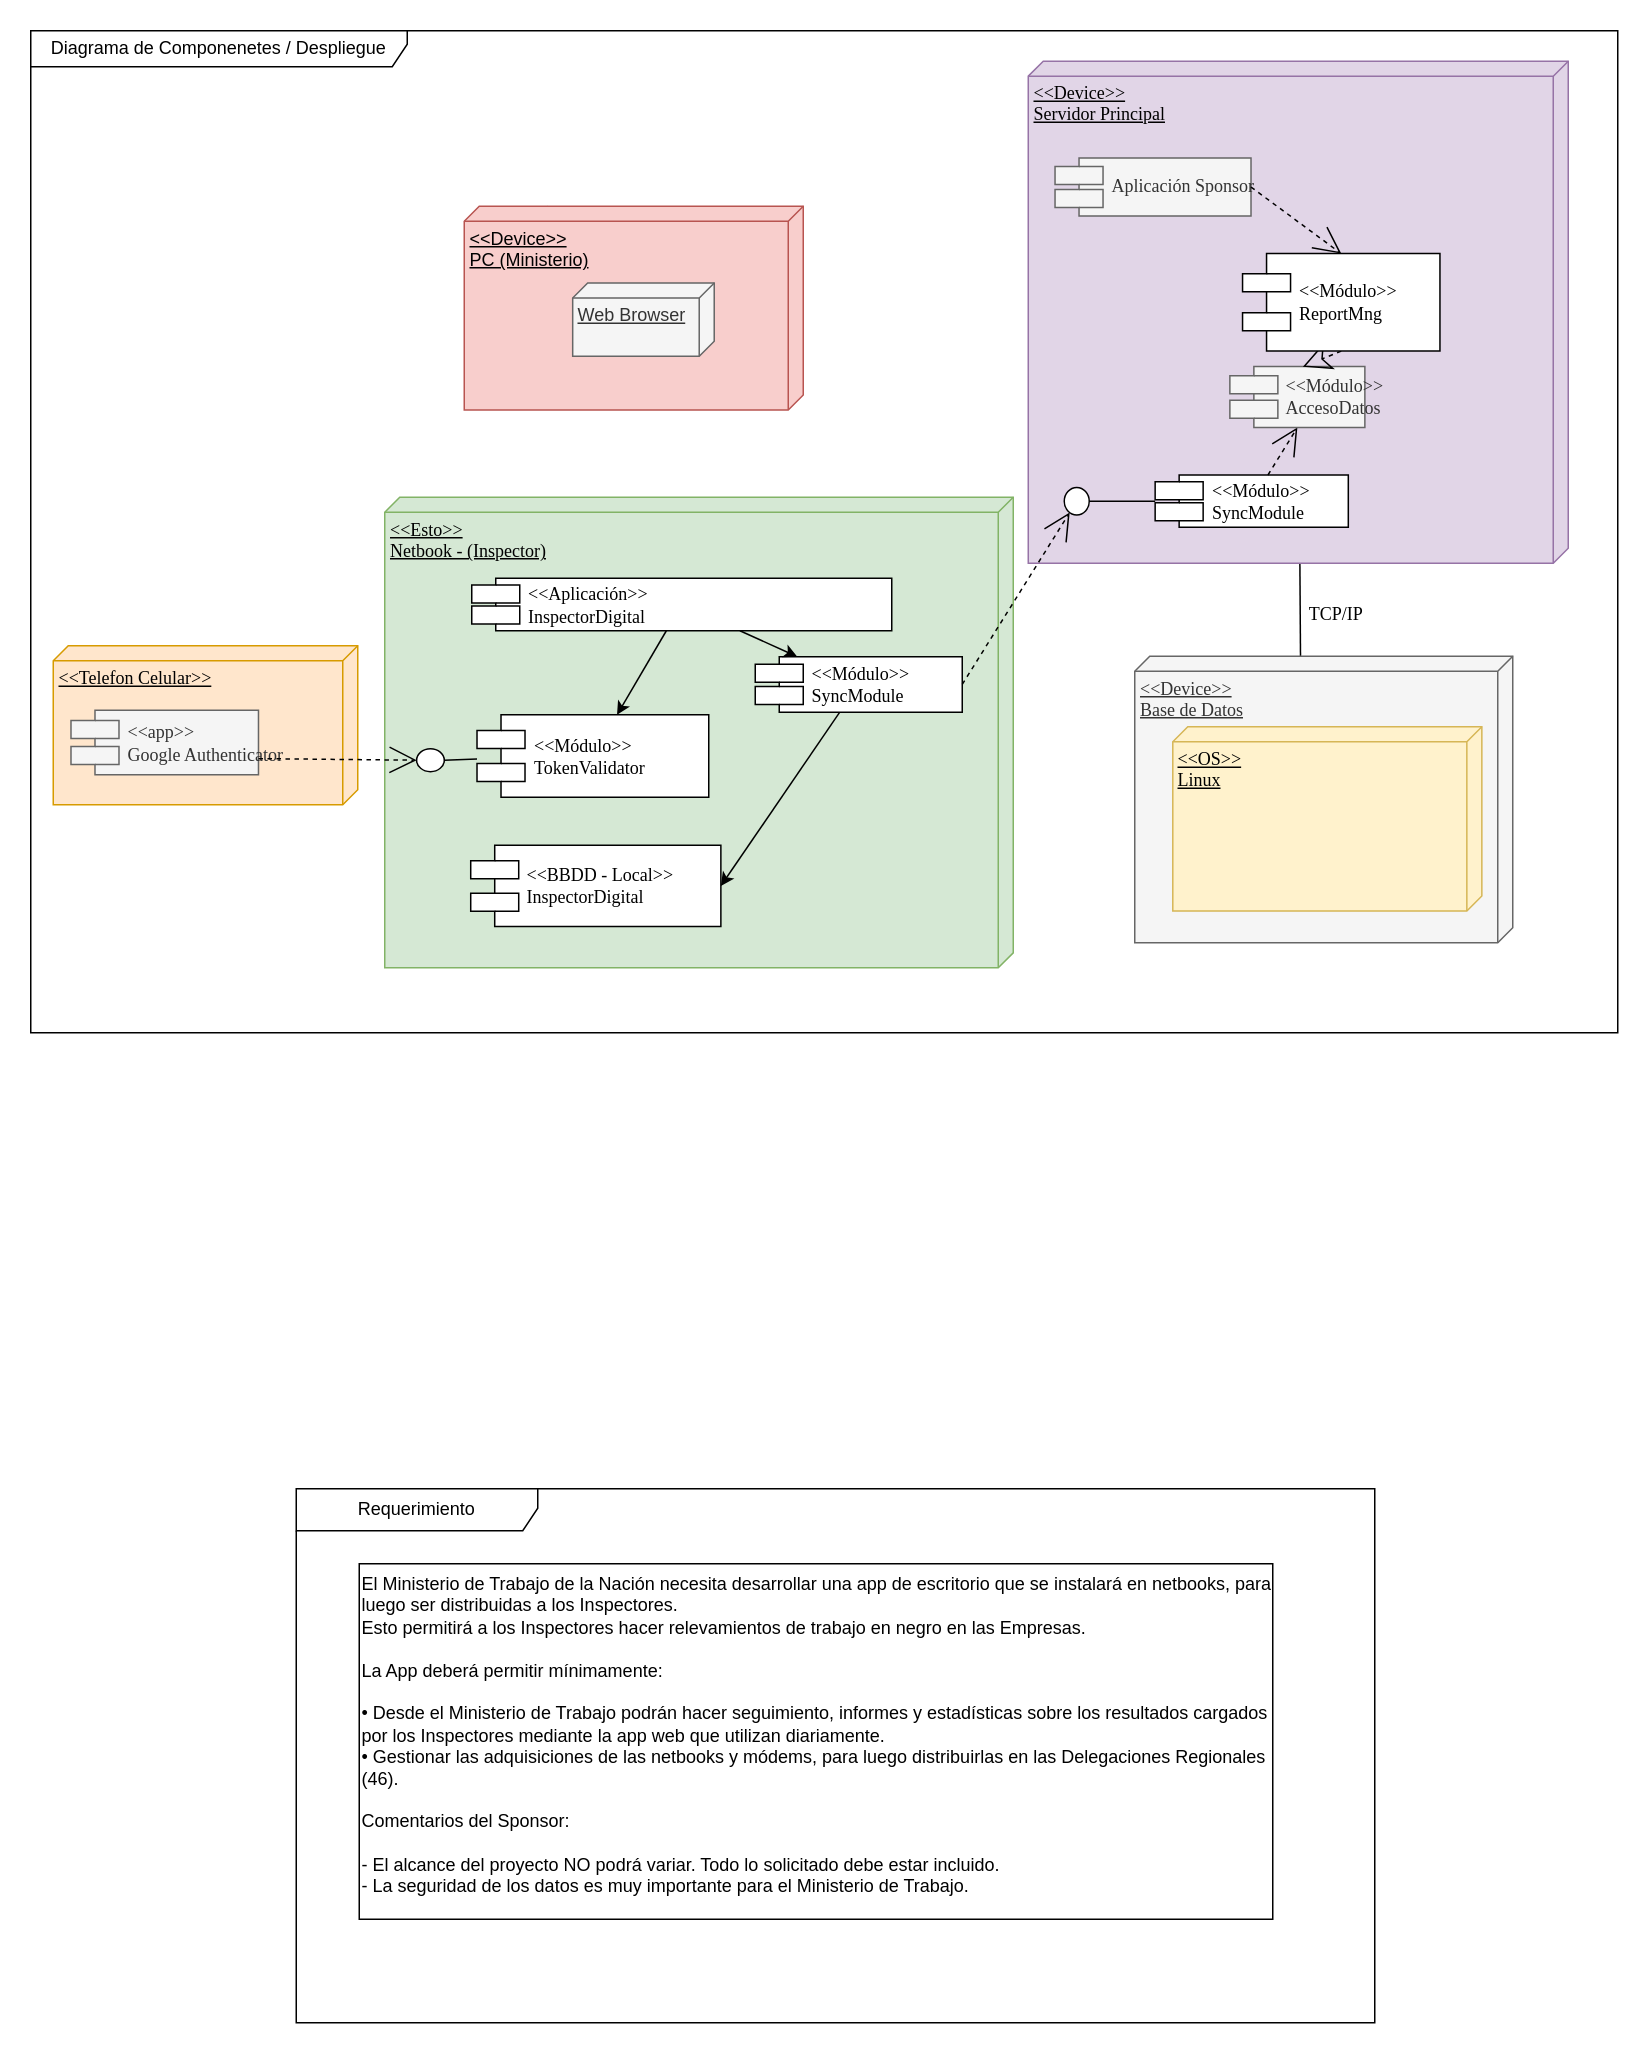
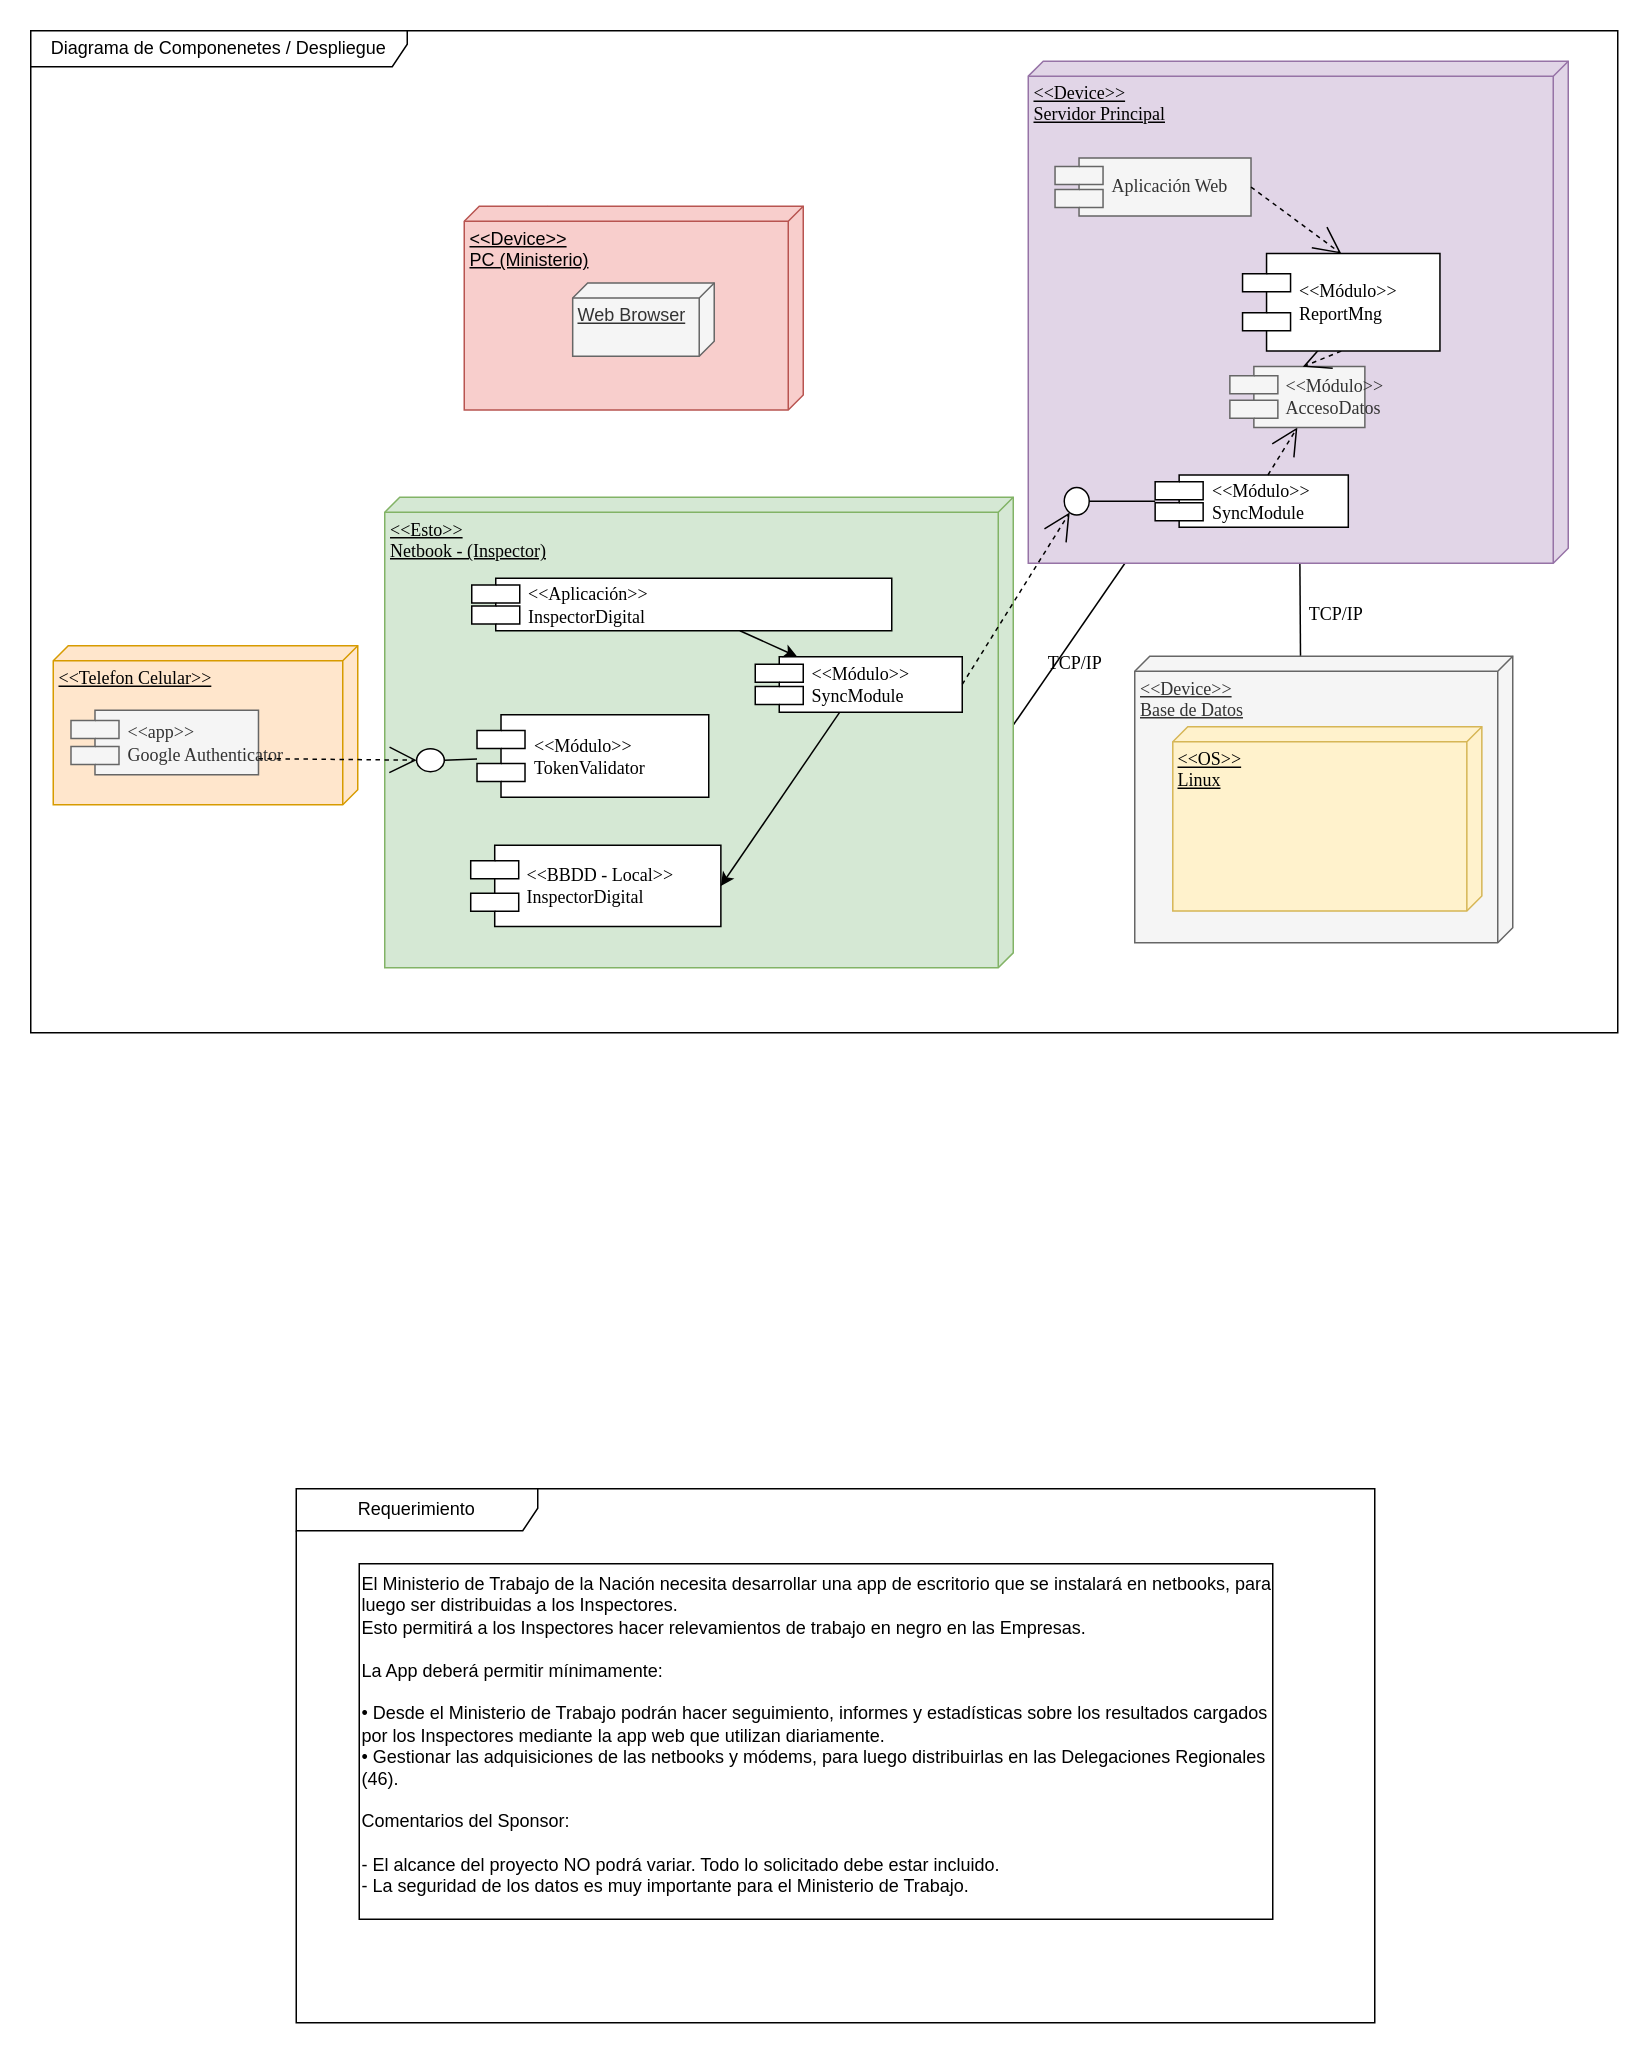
(1194, 187) -> (1173, 187)
(1324, 358) -> (1316, 361)
none -> (1069, 644)
(644, 668) -> none
